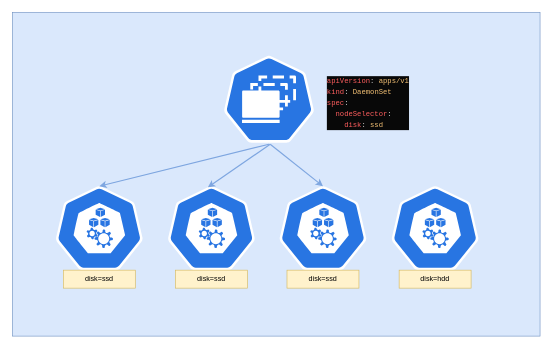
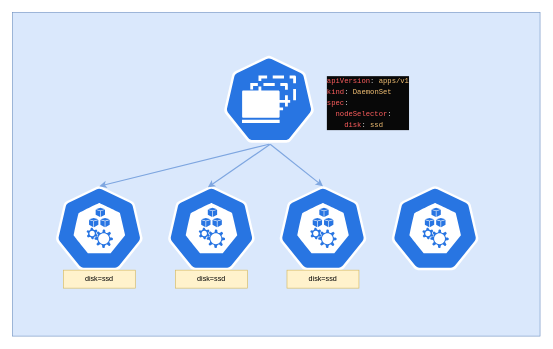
(435, 279) -> none
